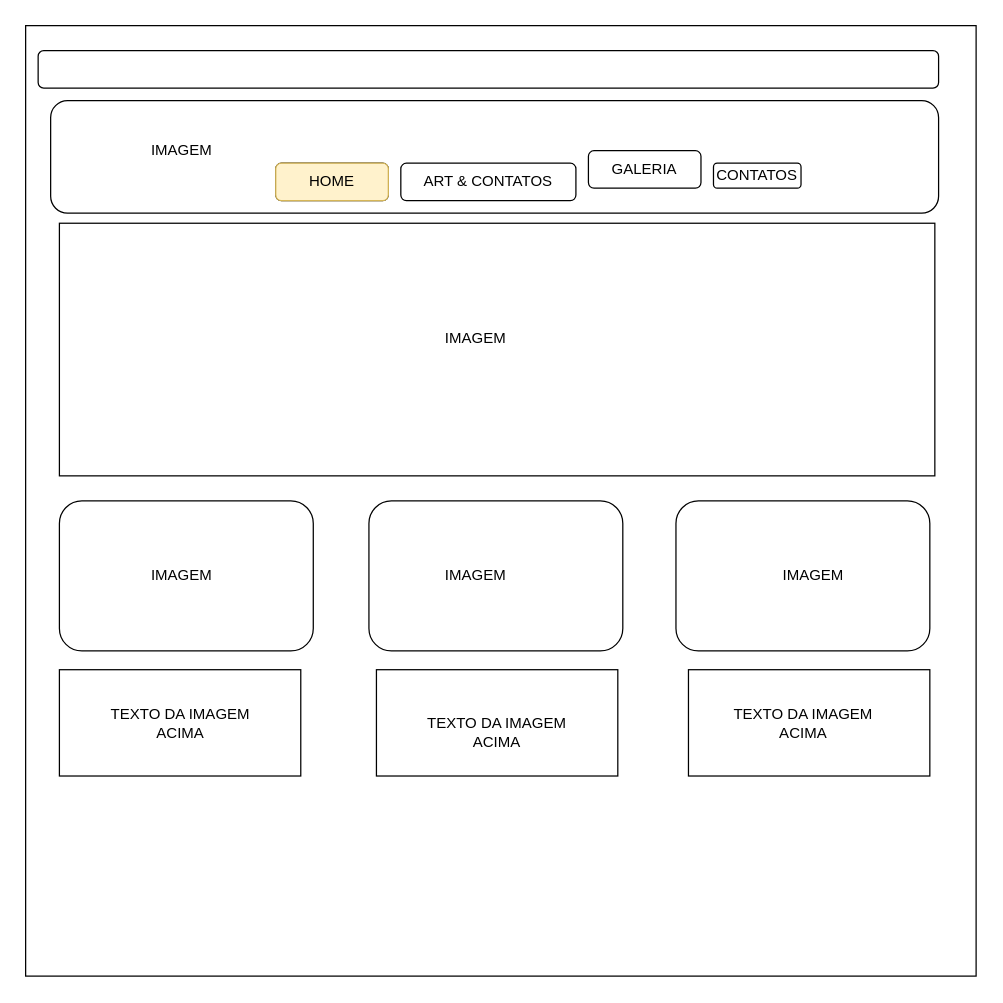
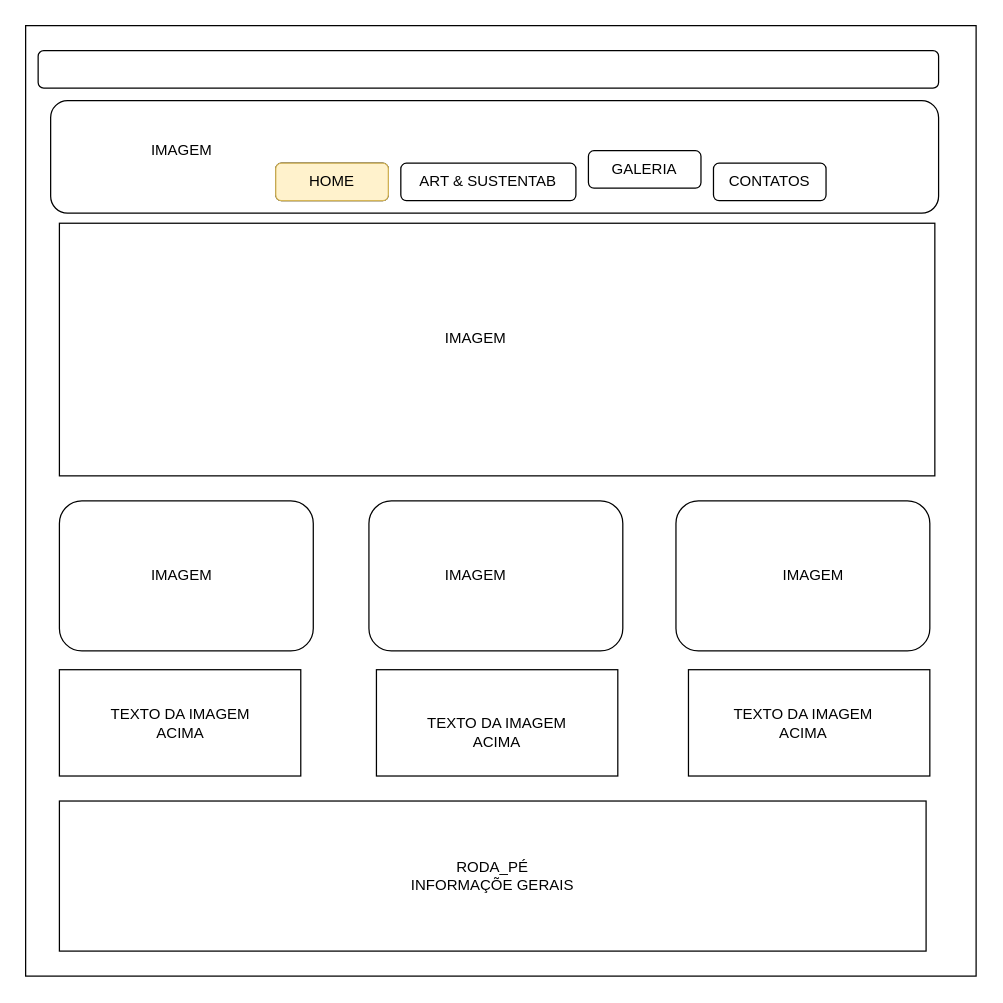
(757, 176) -> (769, 182)
(488, 182) -> (488, 182)
none -> (493, 876)
